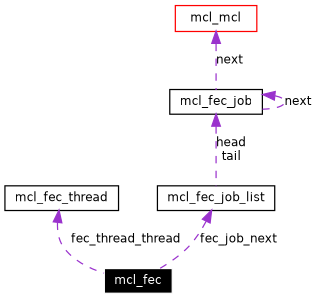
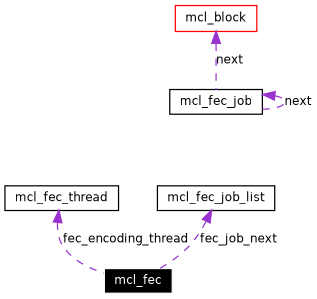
(216, 19) -> (216, 19)
(216, 156) -> none
(126, 240) -> (126, 240)
